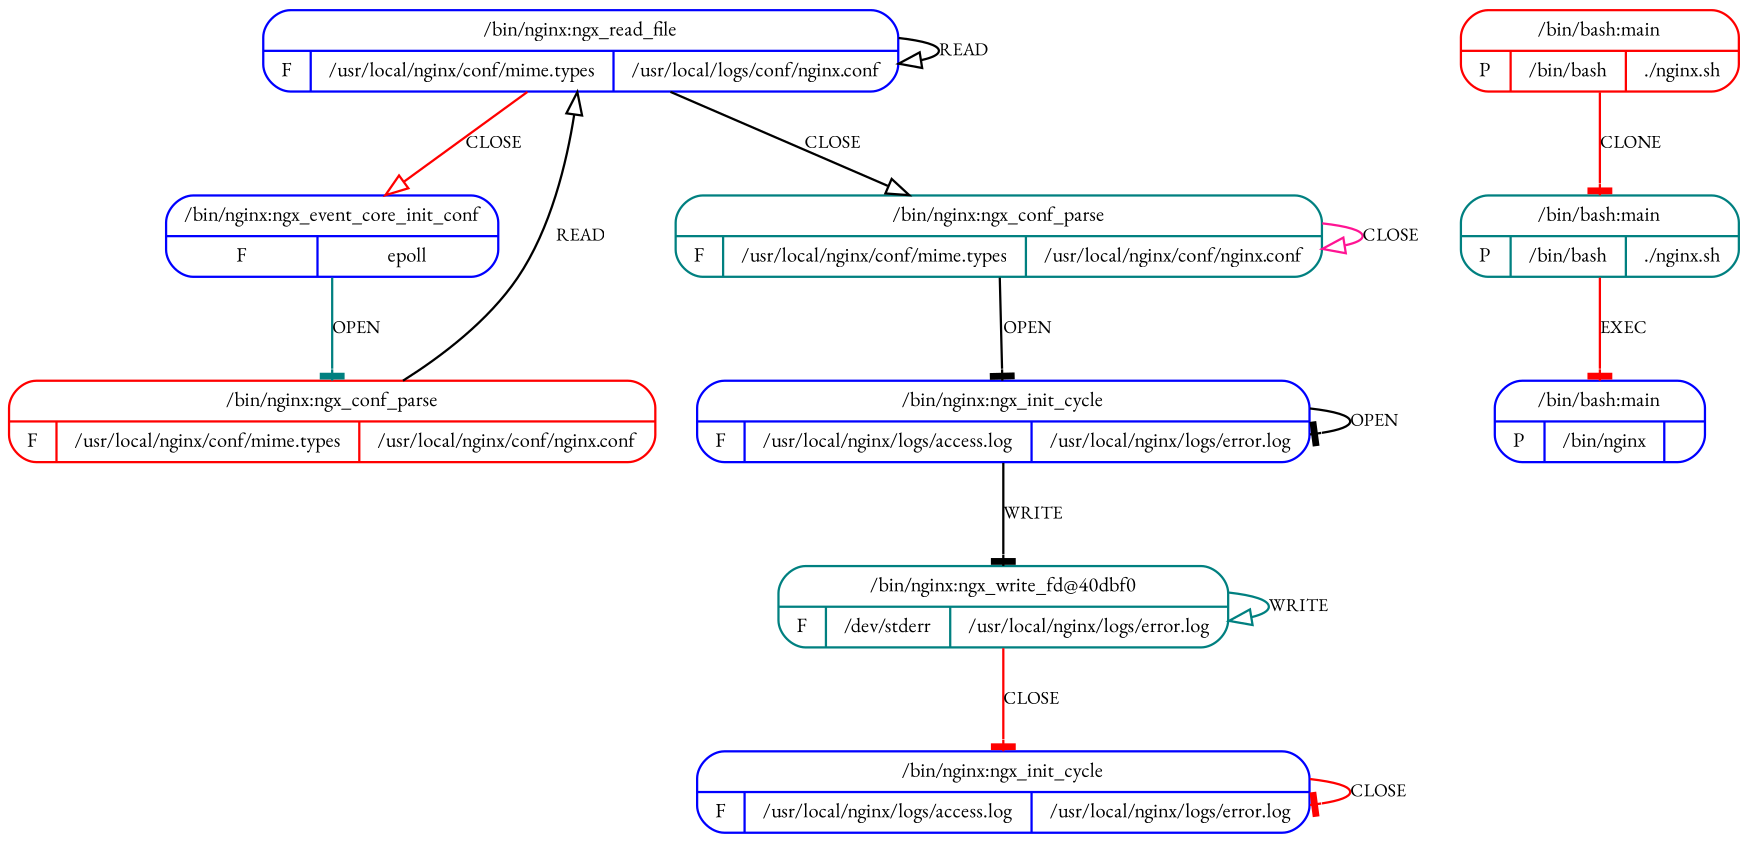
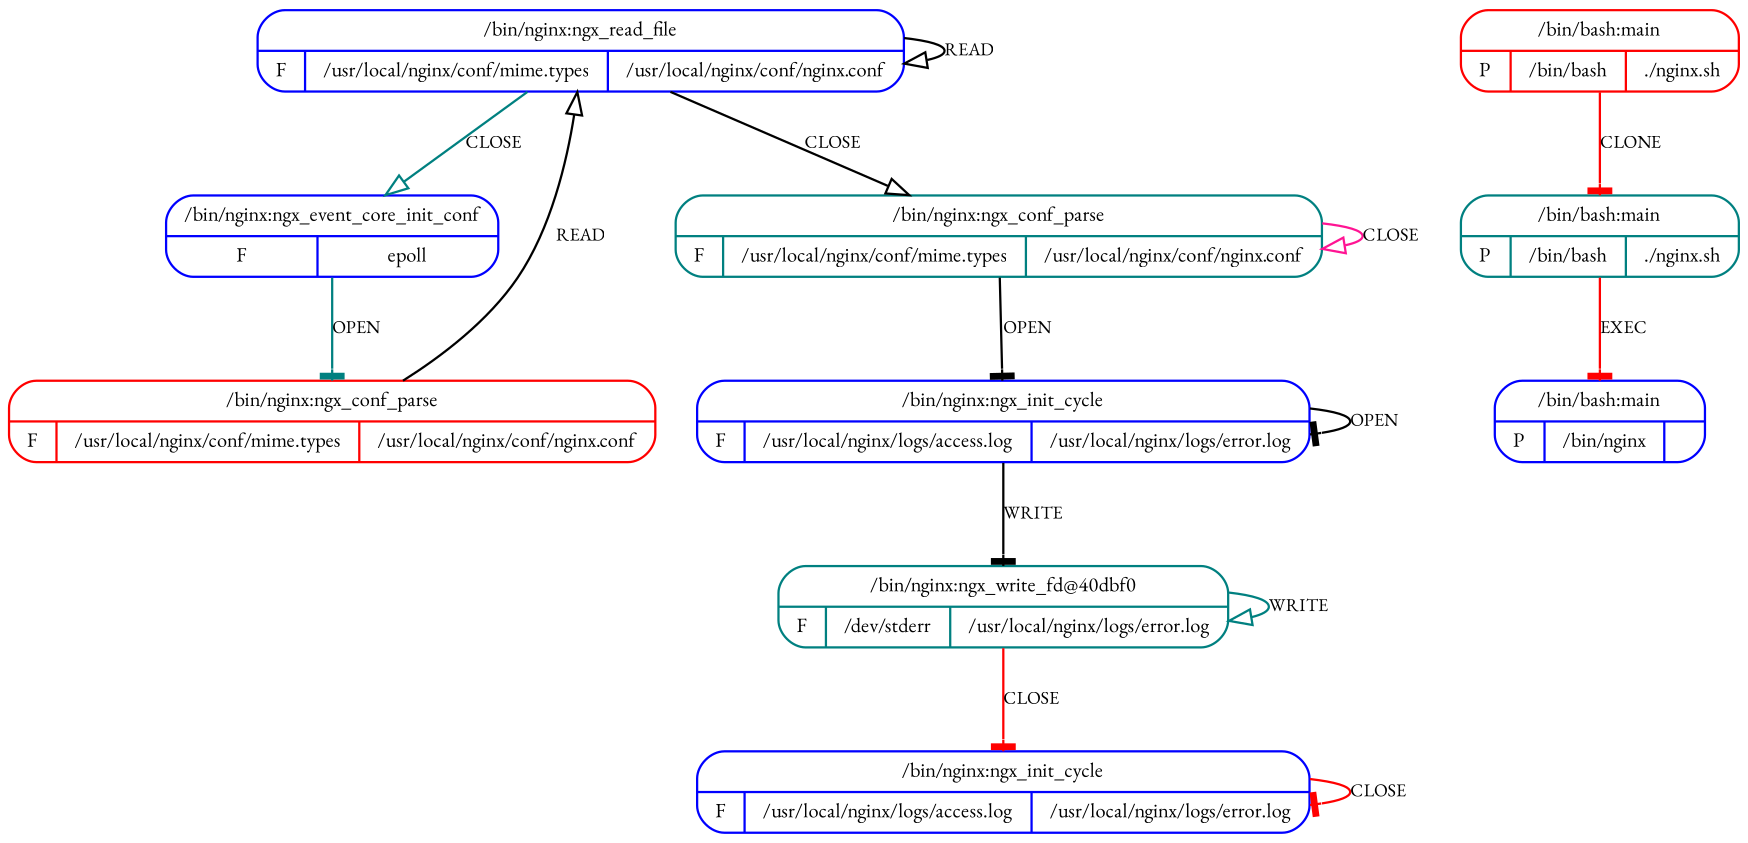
(756, 70) -> (756, 70)
(466, 137) -> (466, 137)
